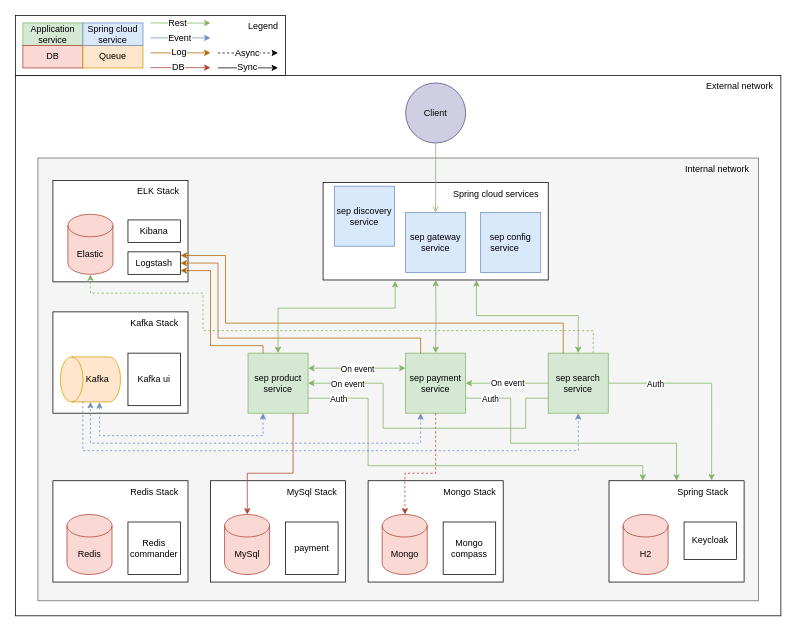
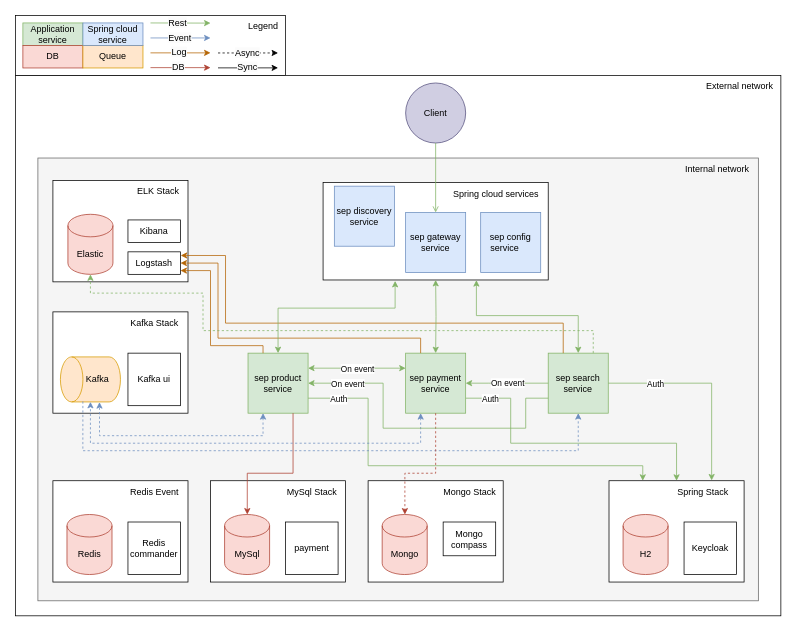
(155, 492) -> (155, 492)
(710, 540) -> (710, 548)
(469, 548) -> (469, 539)
